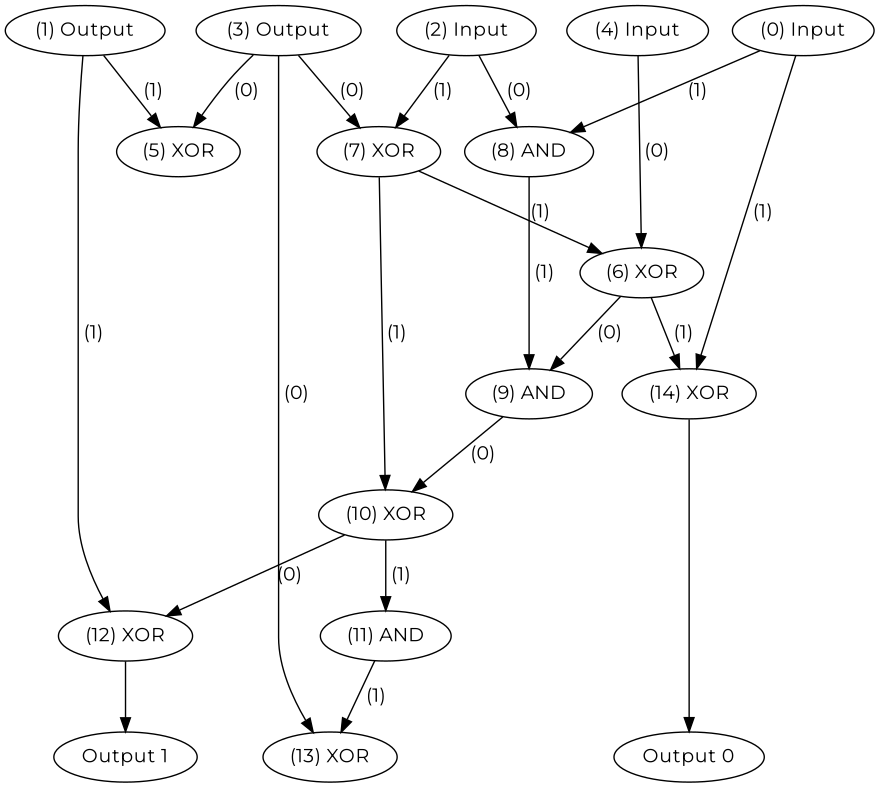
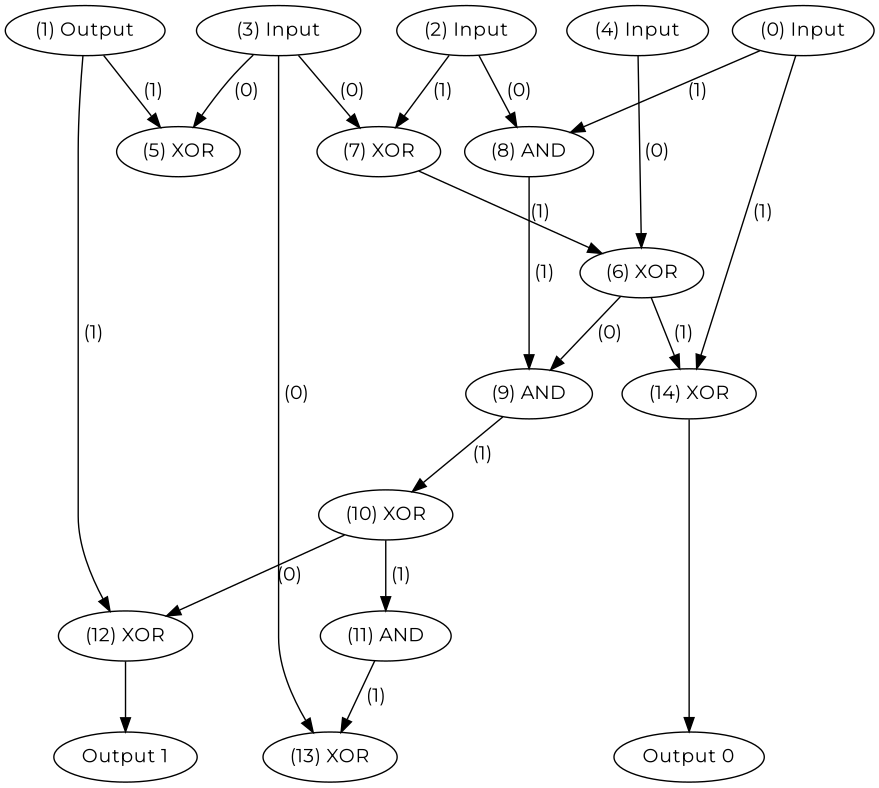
(279, 31) -> (279, 31)
(382, 326) -> none
(480, 454) -> (480, 454)
